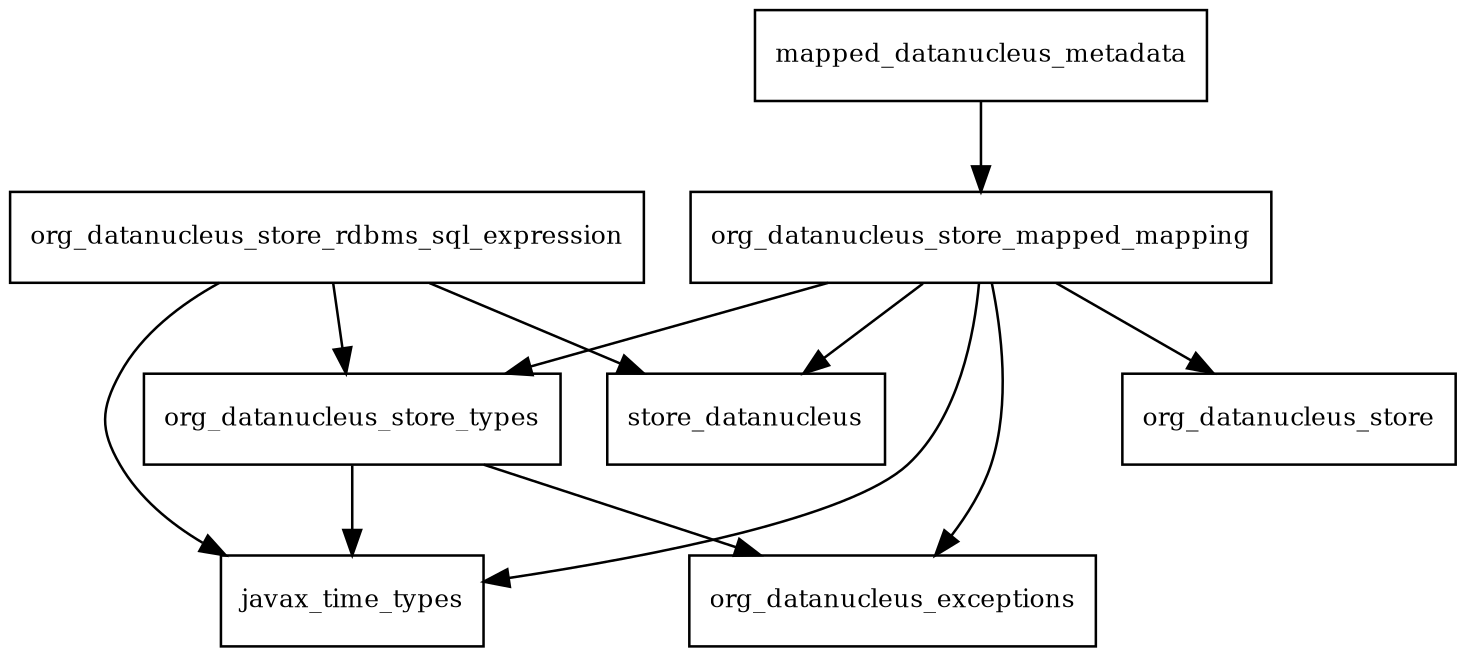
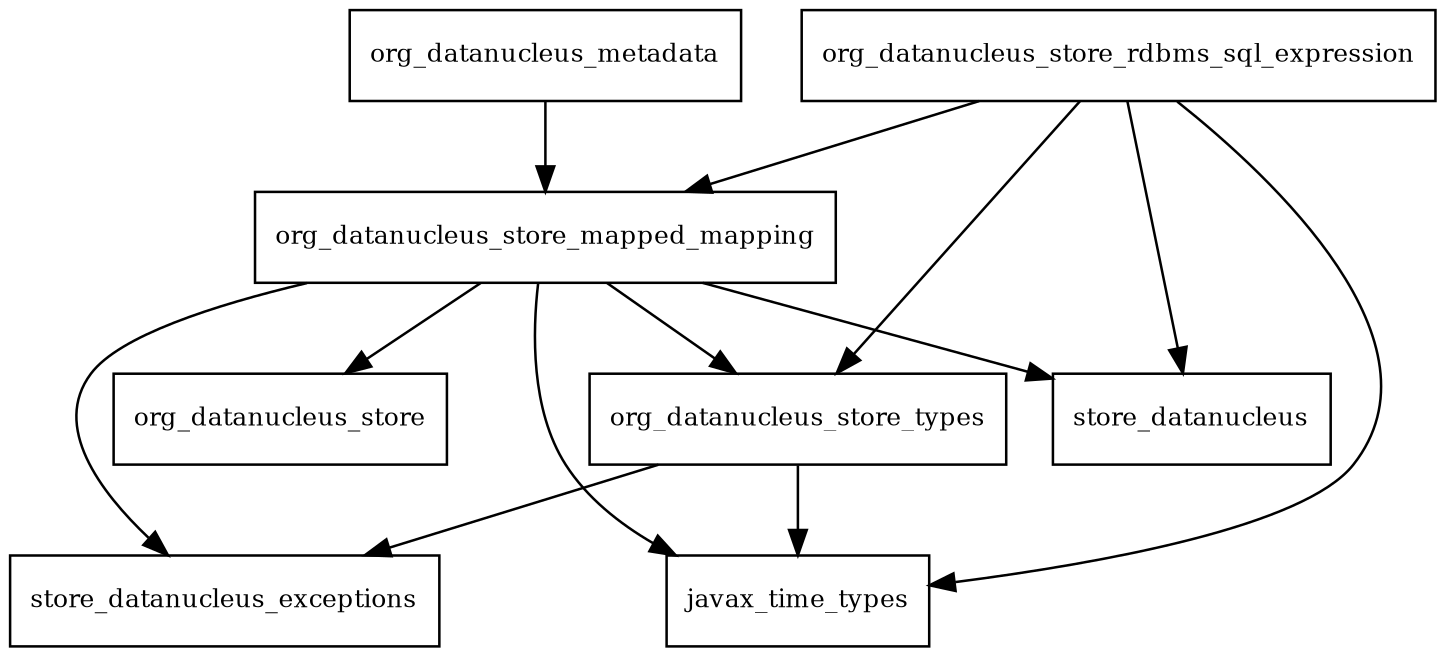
(981, 56) -> (545, 56)
none -> (845, 143)
(893, 601) -> (225, 601)
